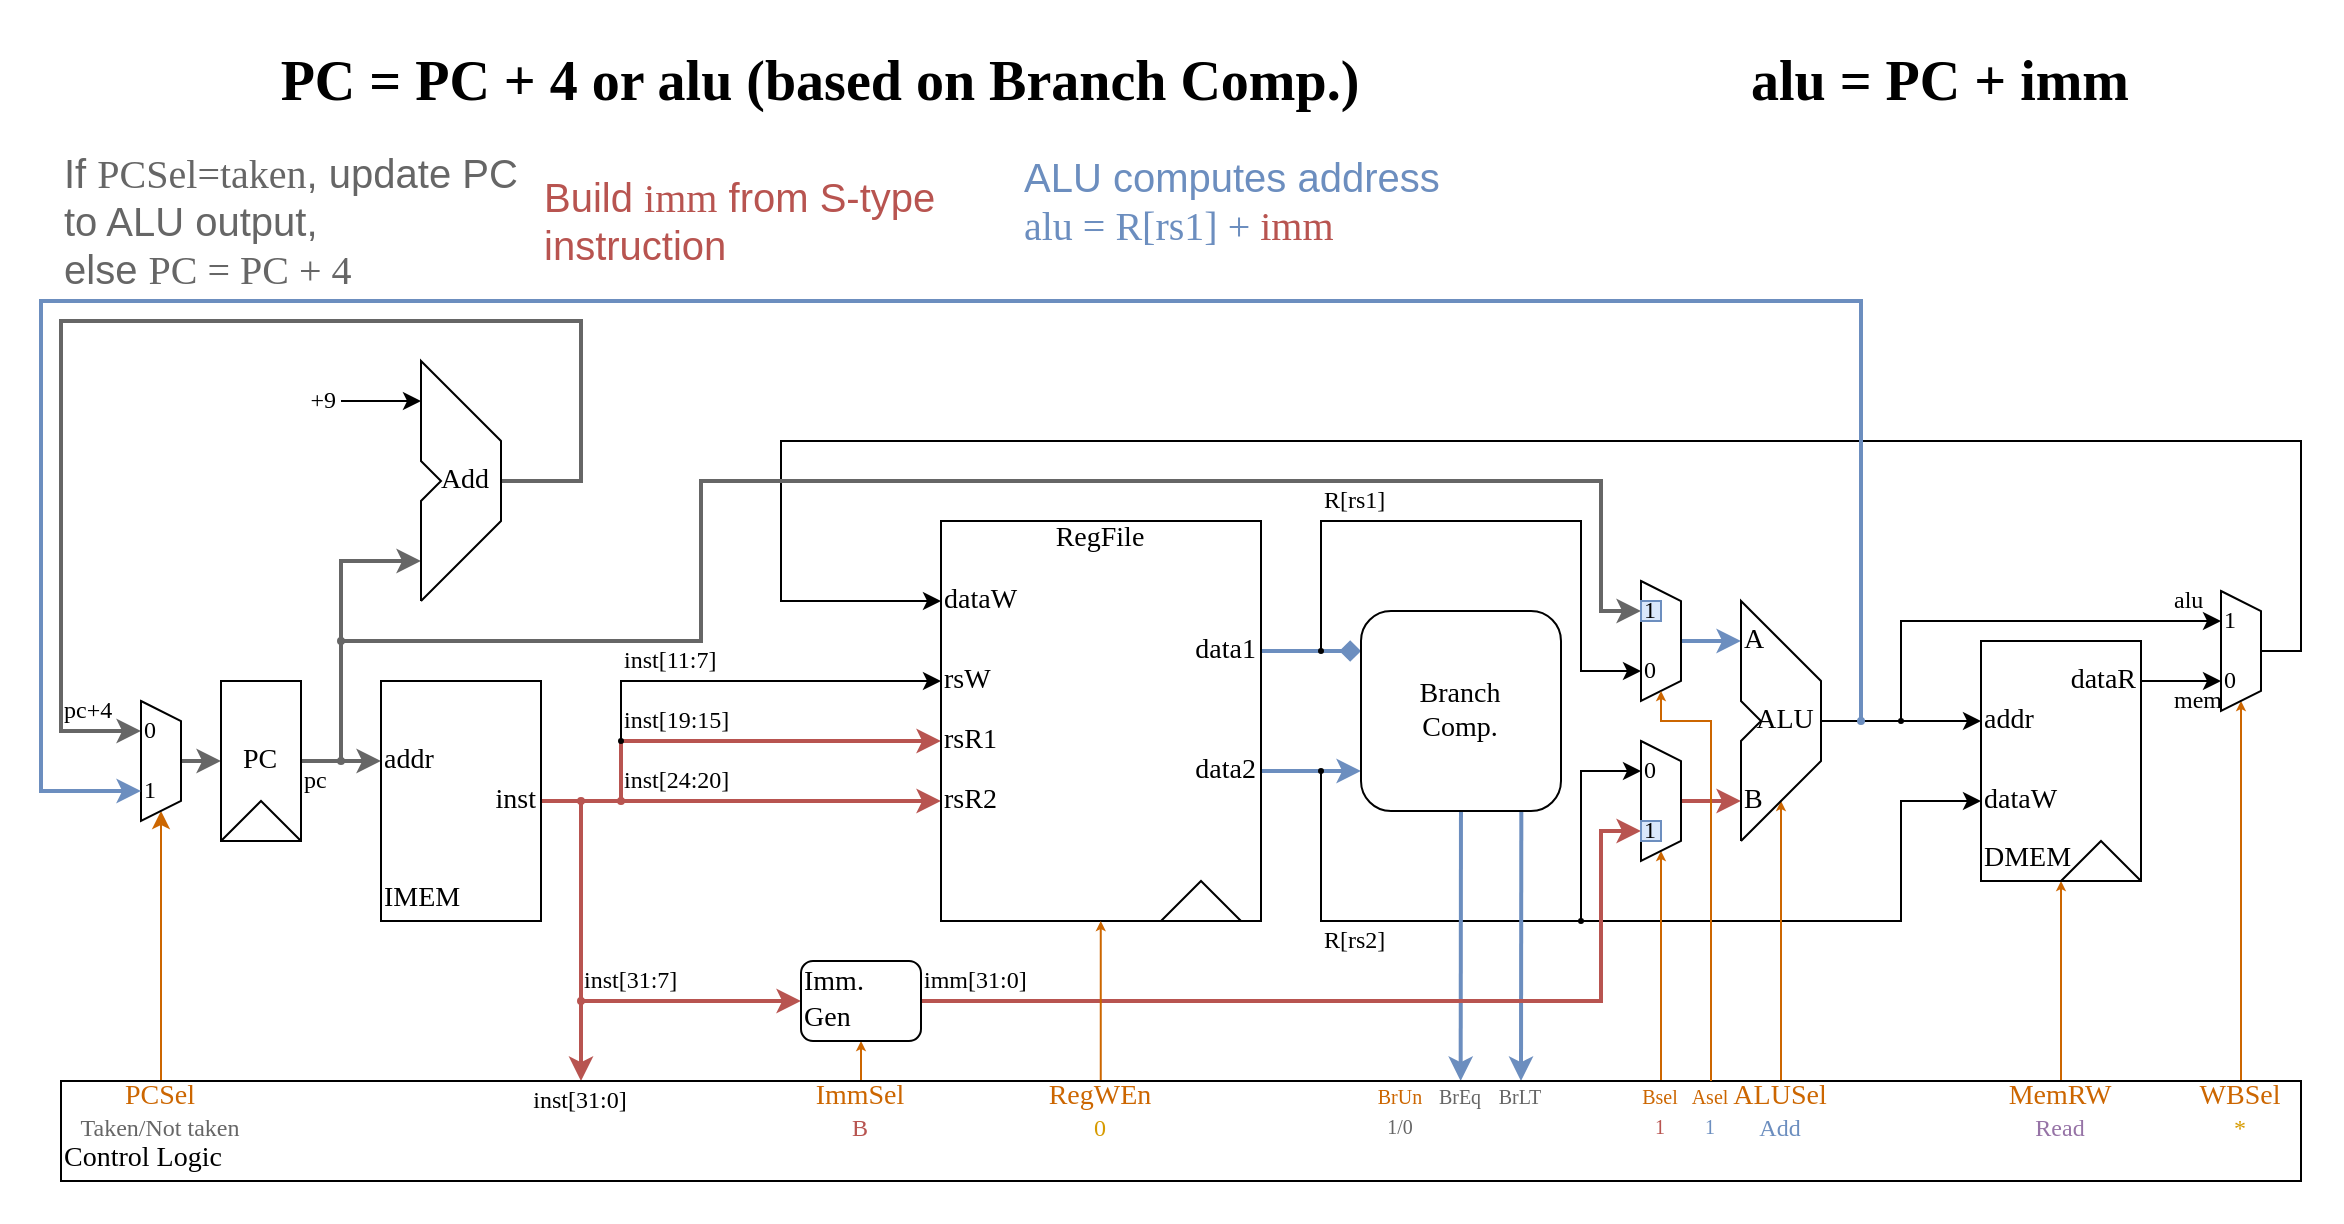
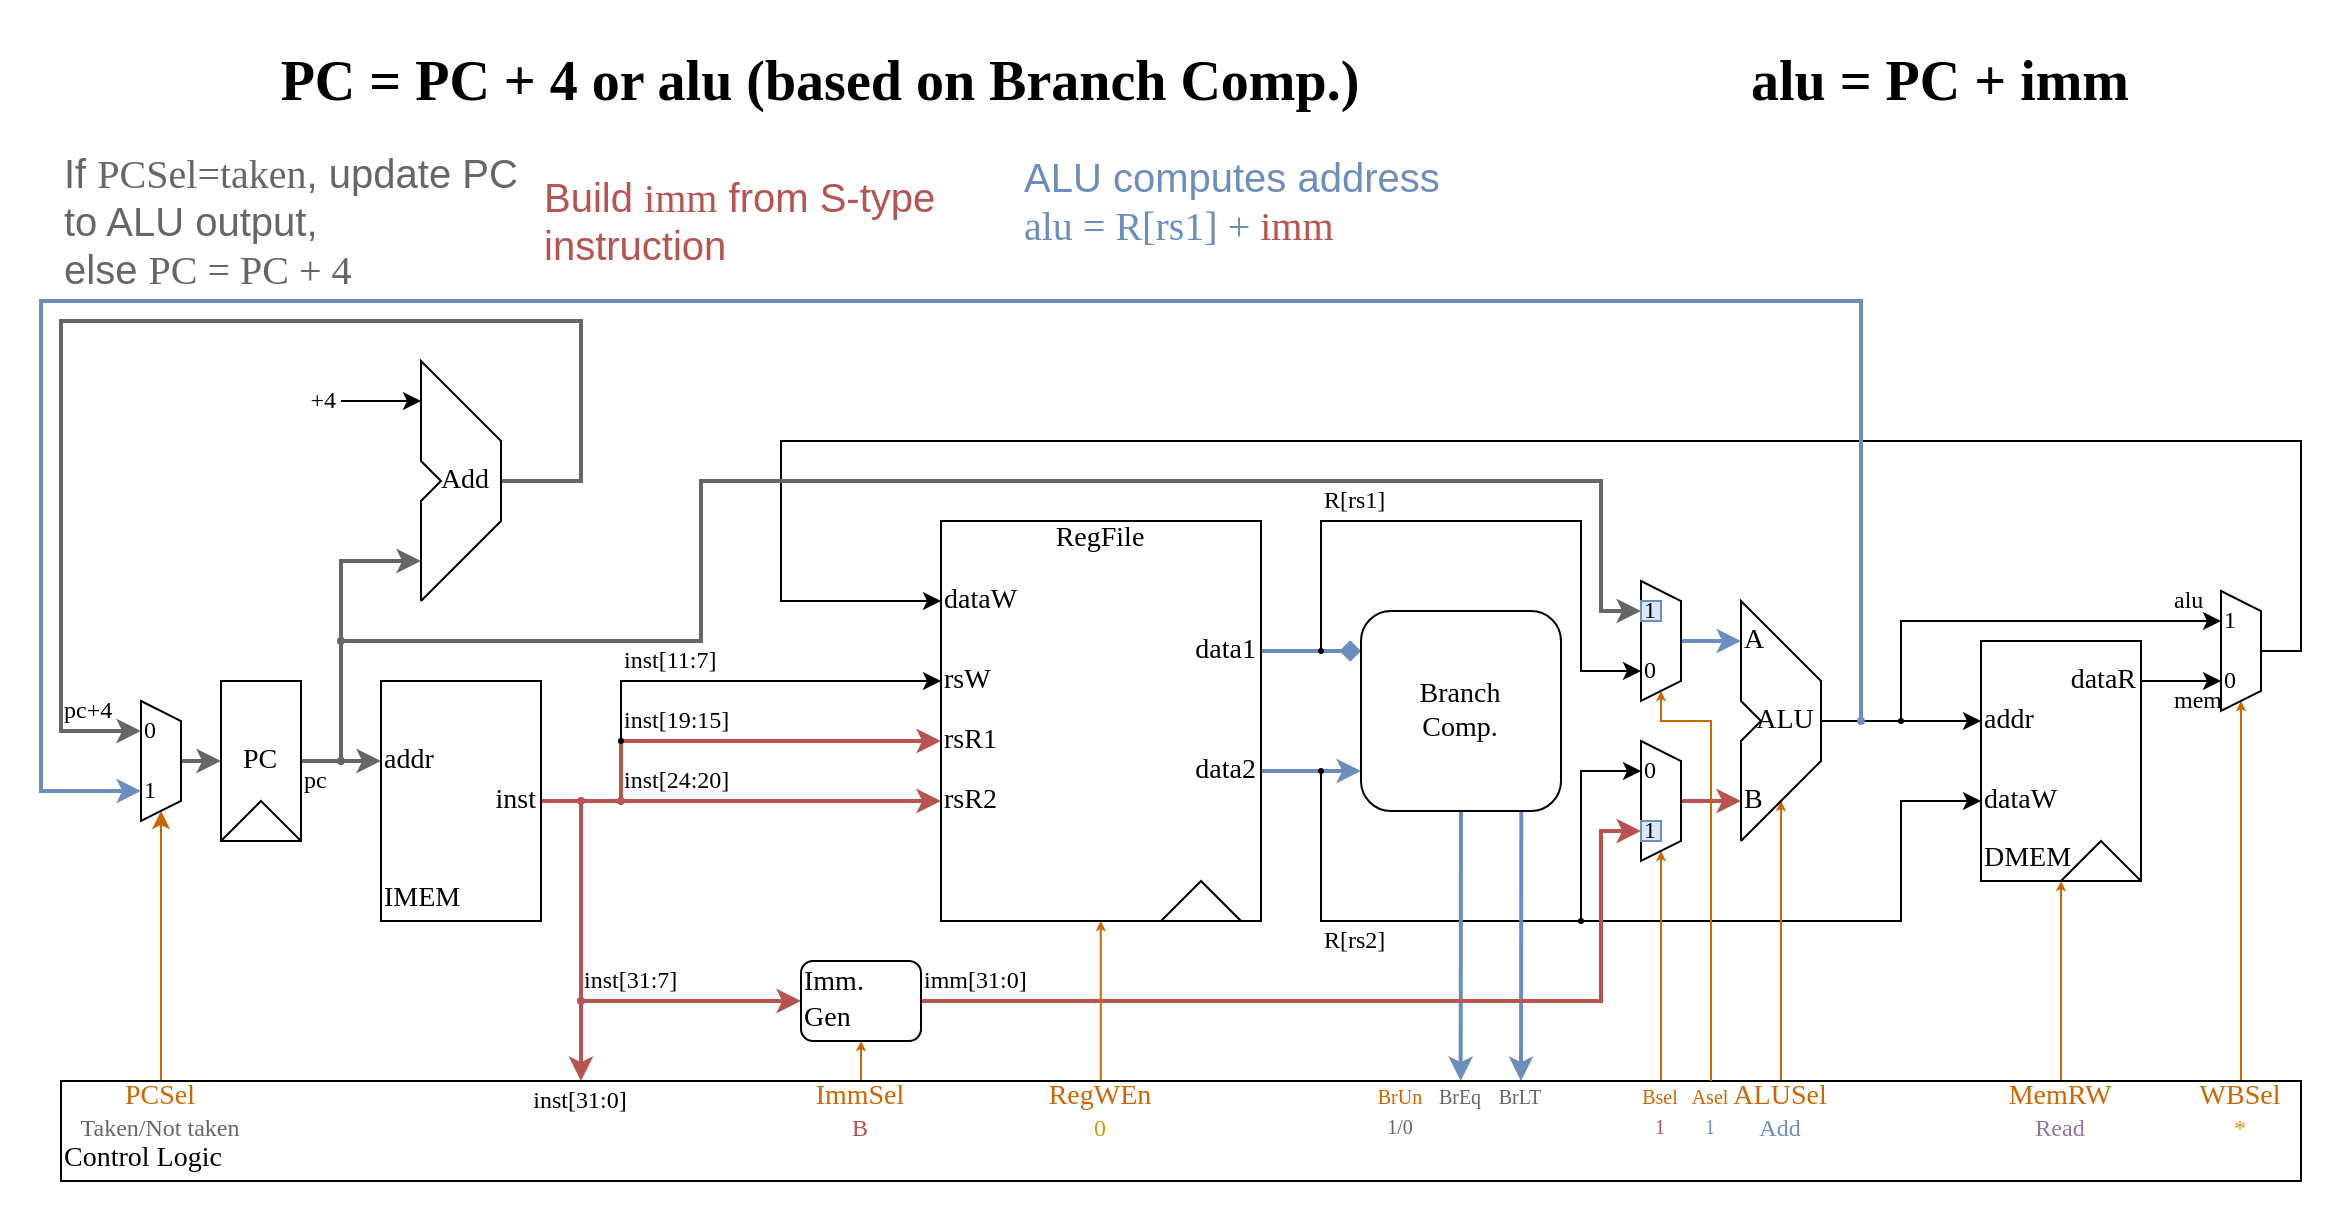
(324, 401) -> (324, 401)
